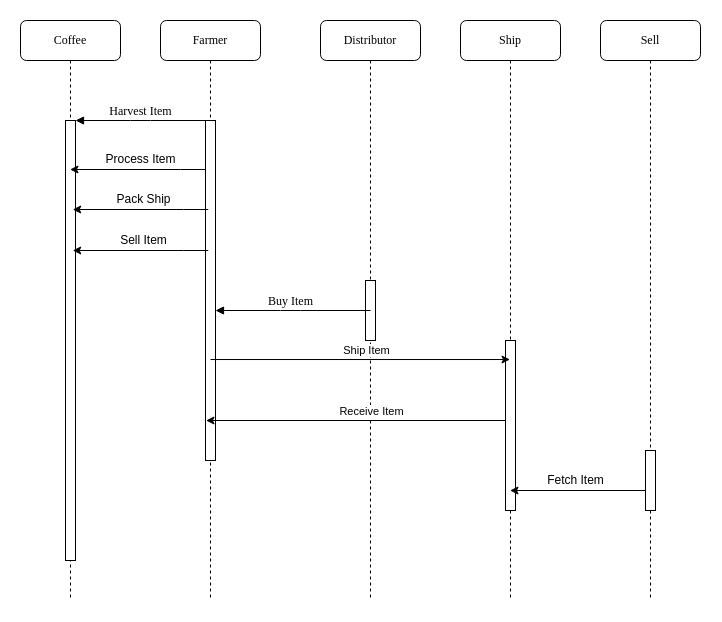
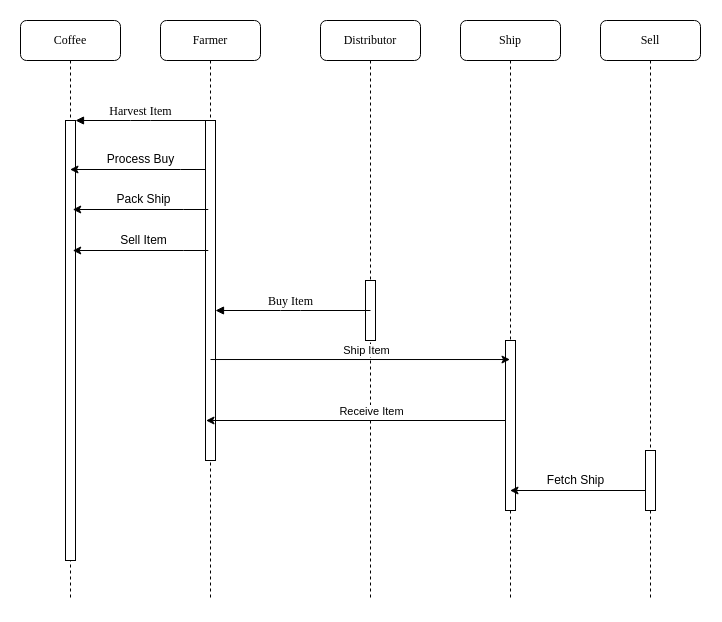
(141, 160) -> (141, 160)
(576, 481) -> (576, 481)
